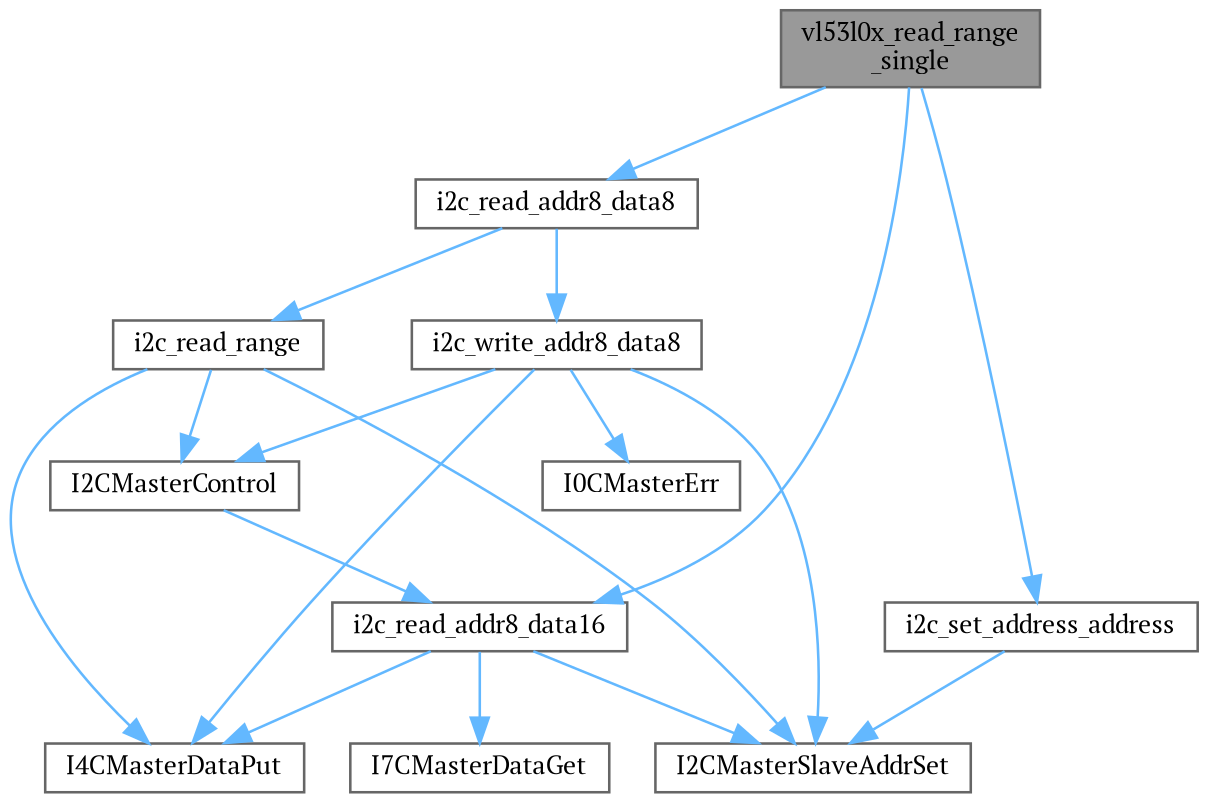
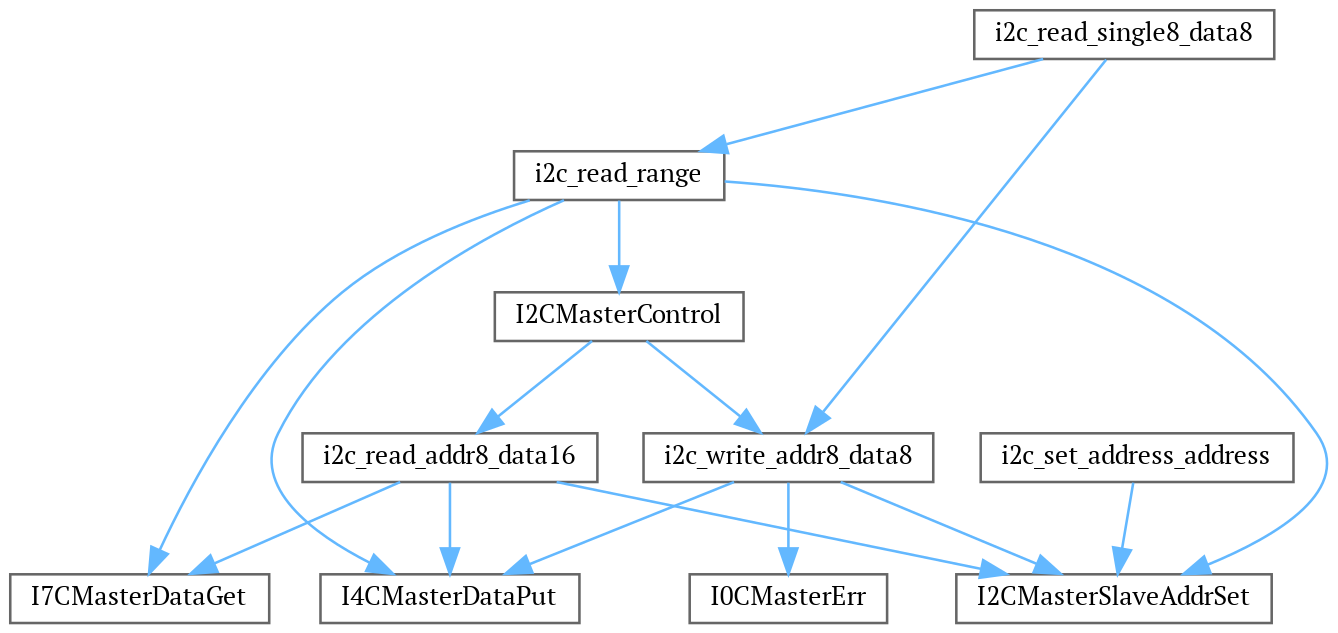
(911, 49) -> none
(557, 204) -> (1124, 35)
none -> (303, 329)
(379, 411) -> (693, 379)
